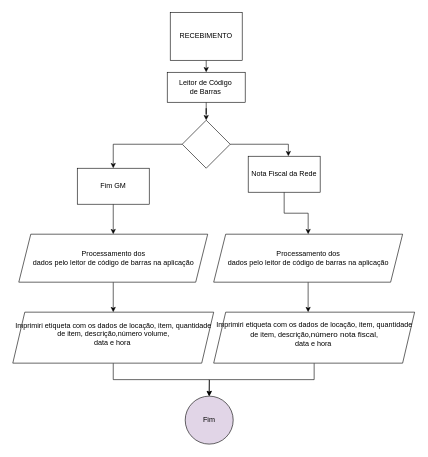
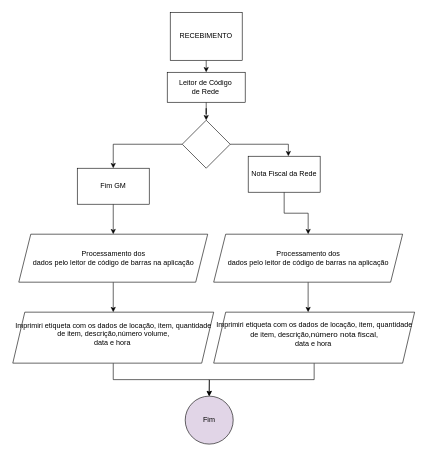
(191, 87) -> (191, 87)
